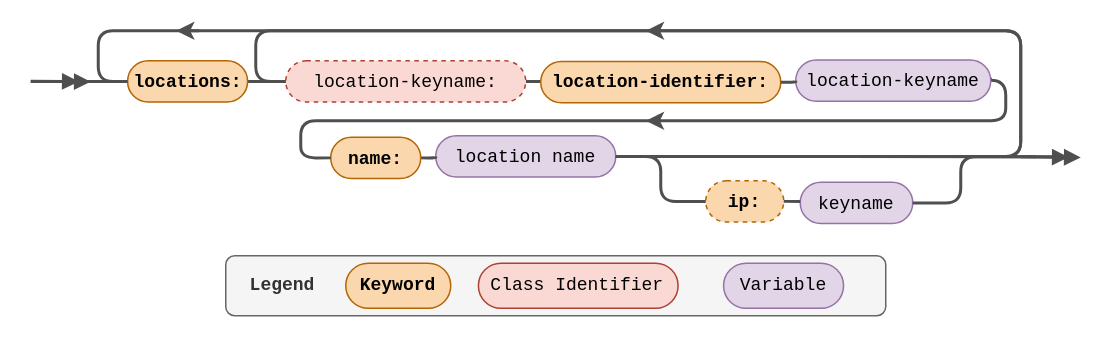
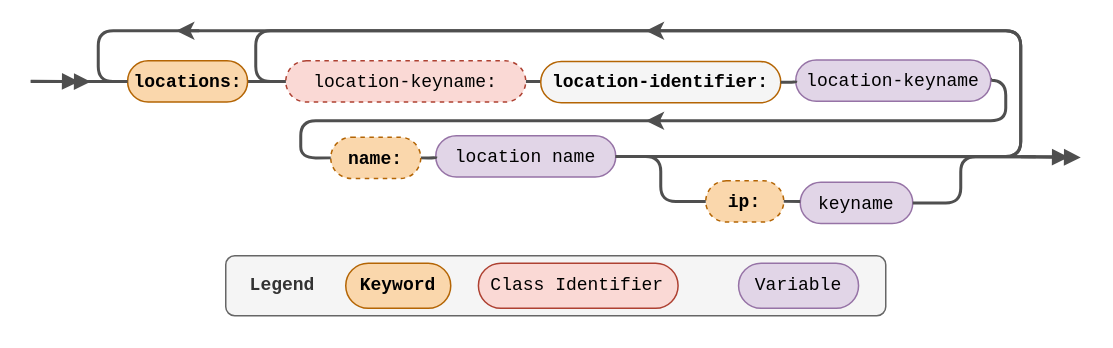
(661, 82) -> (661, 82)
(376, 158) -> (376, 158)
(784, 286) -> (799, 286)
